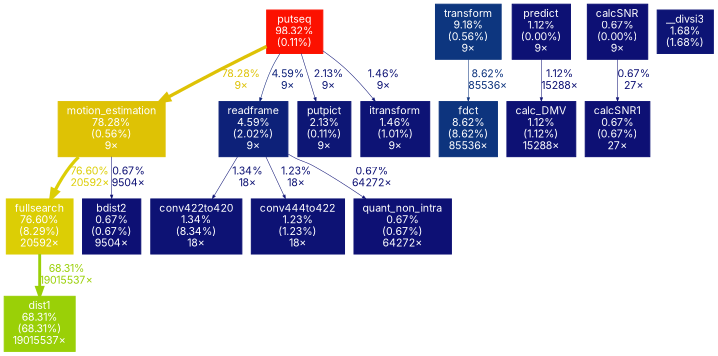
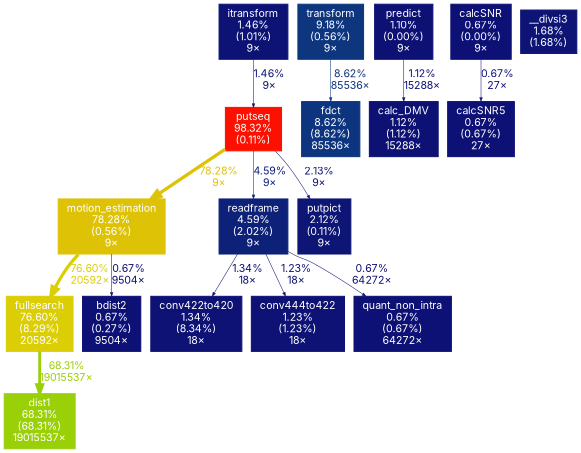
(541, 32) -> (404, 32)
(350, 73) -> (253, 82)
(324, 129) -> (324, 226)
(618, 129) -> (481, 129)
(112, 226) -> (112, 324)
